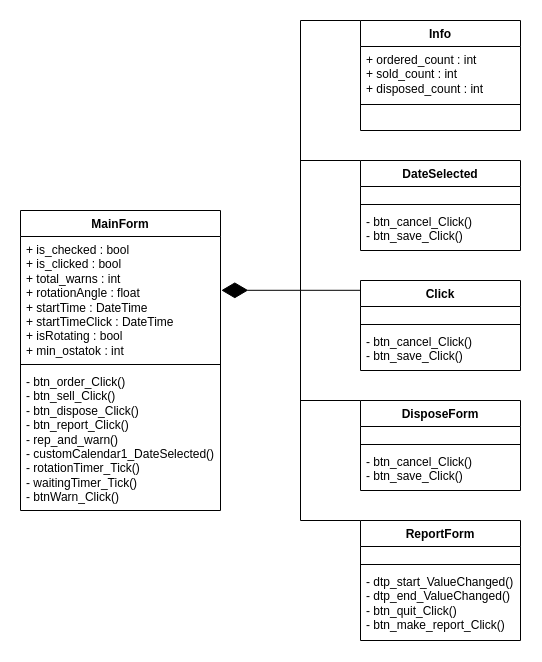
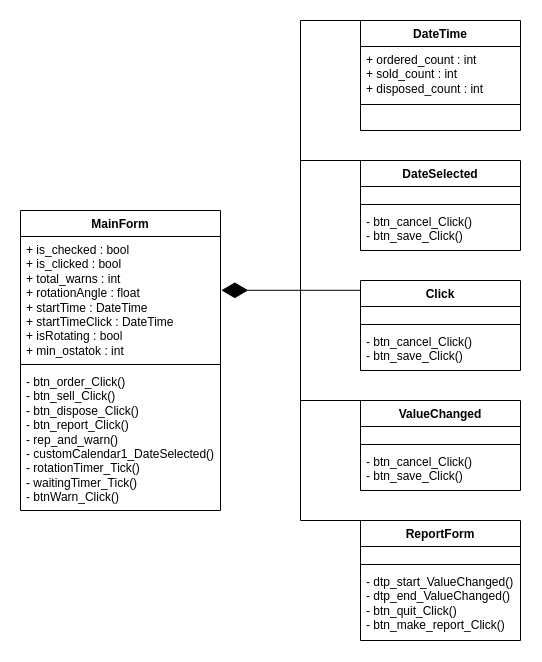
(441, 35) -> (441, 35)
(441, 415) -> (441, 415)
